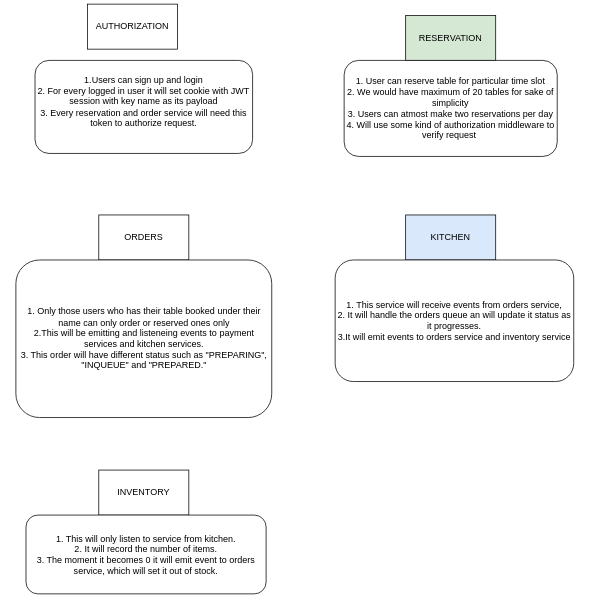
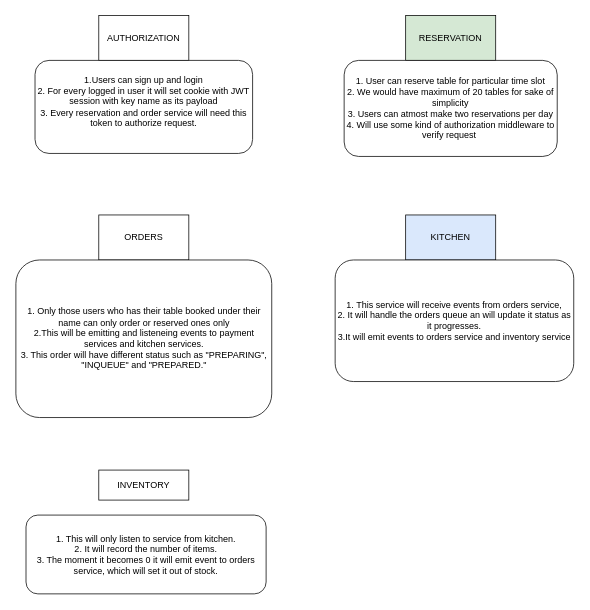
(132, 27) -> (144, 38)
(144, 492) -> (144, 485)
